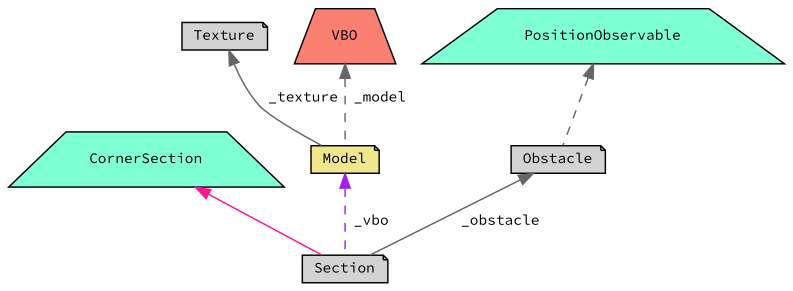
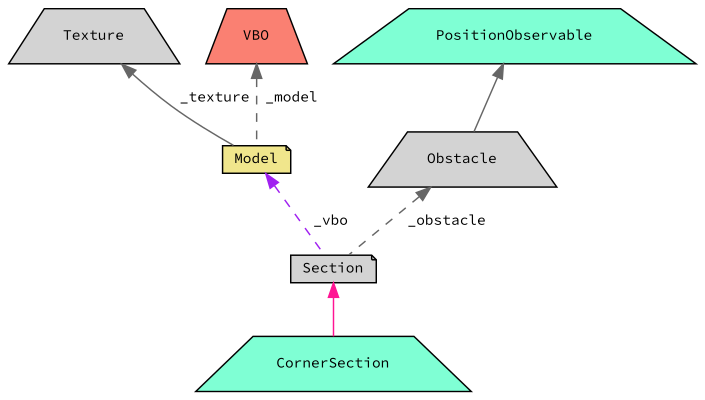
(225, 36) -> (94, 36)
(576, 111) -> (486, 104)
(558, 160) -> (463, 160)
(445, 218) -> (384, 226)
(265, 225) -> (334, 317)
